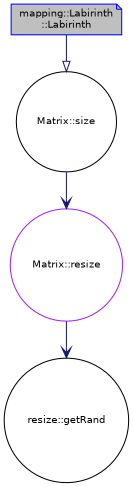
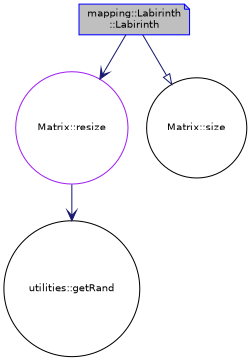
(66, 185) -> (116, 52)
(66, 420) -> (72, 289)
